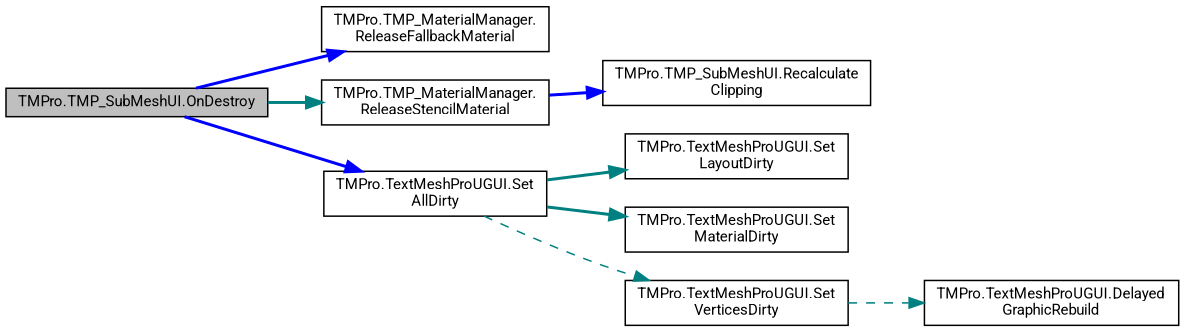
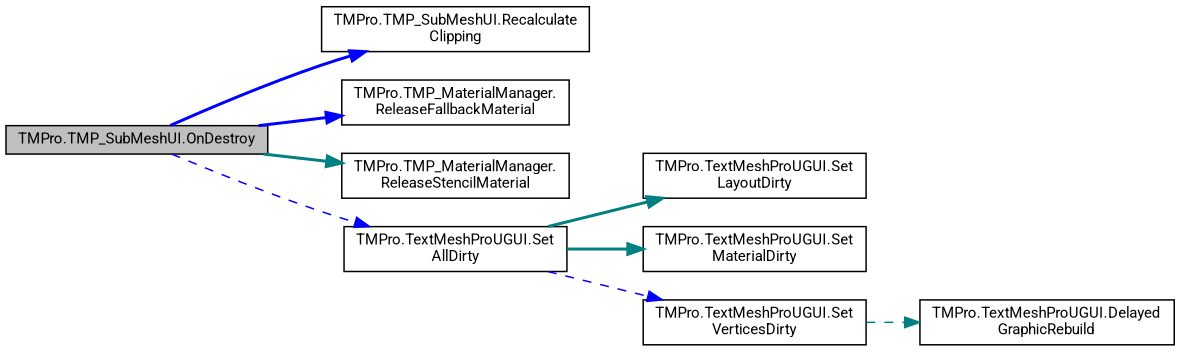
(568, 94) -> (260, 88)
(265, 142) -> (263, 190)
(558, 248) -> (598, 284)
